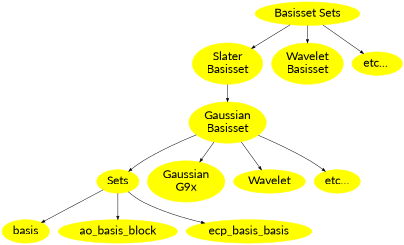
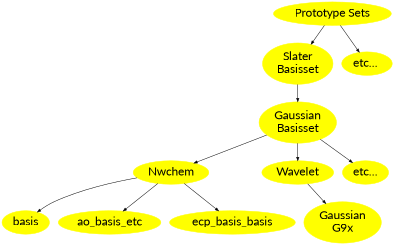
(308, 14) -> (332, 14)
(308, 64) -> none
(208, 151) -> (316, 192)
(118, 181) -> (171, 172)
(118, 231) -> (110, 222)
